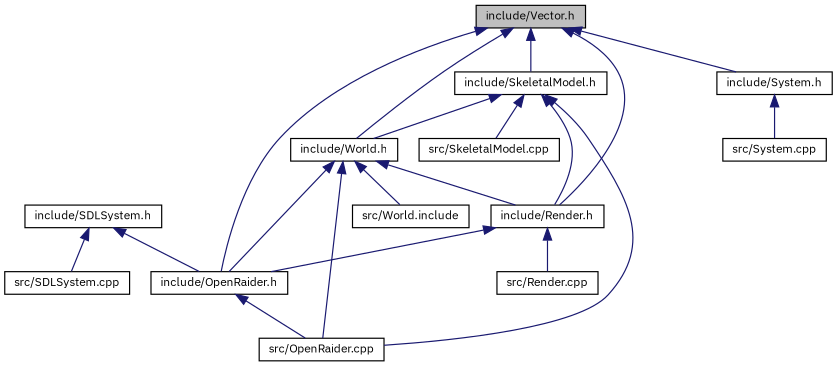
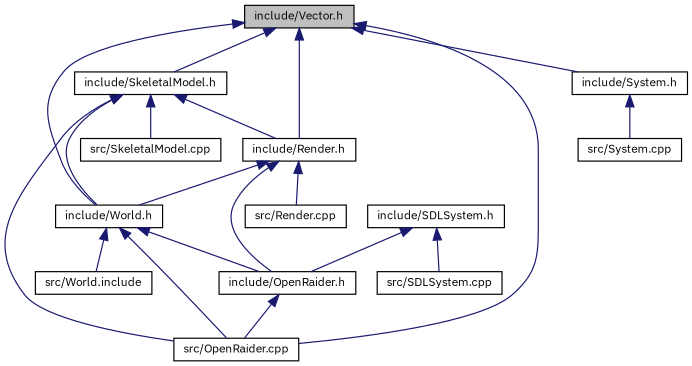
(309, 112) -> (538, 222)
(452, 185) -> (198, 185)
